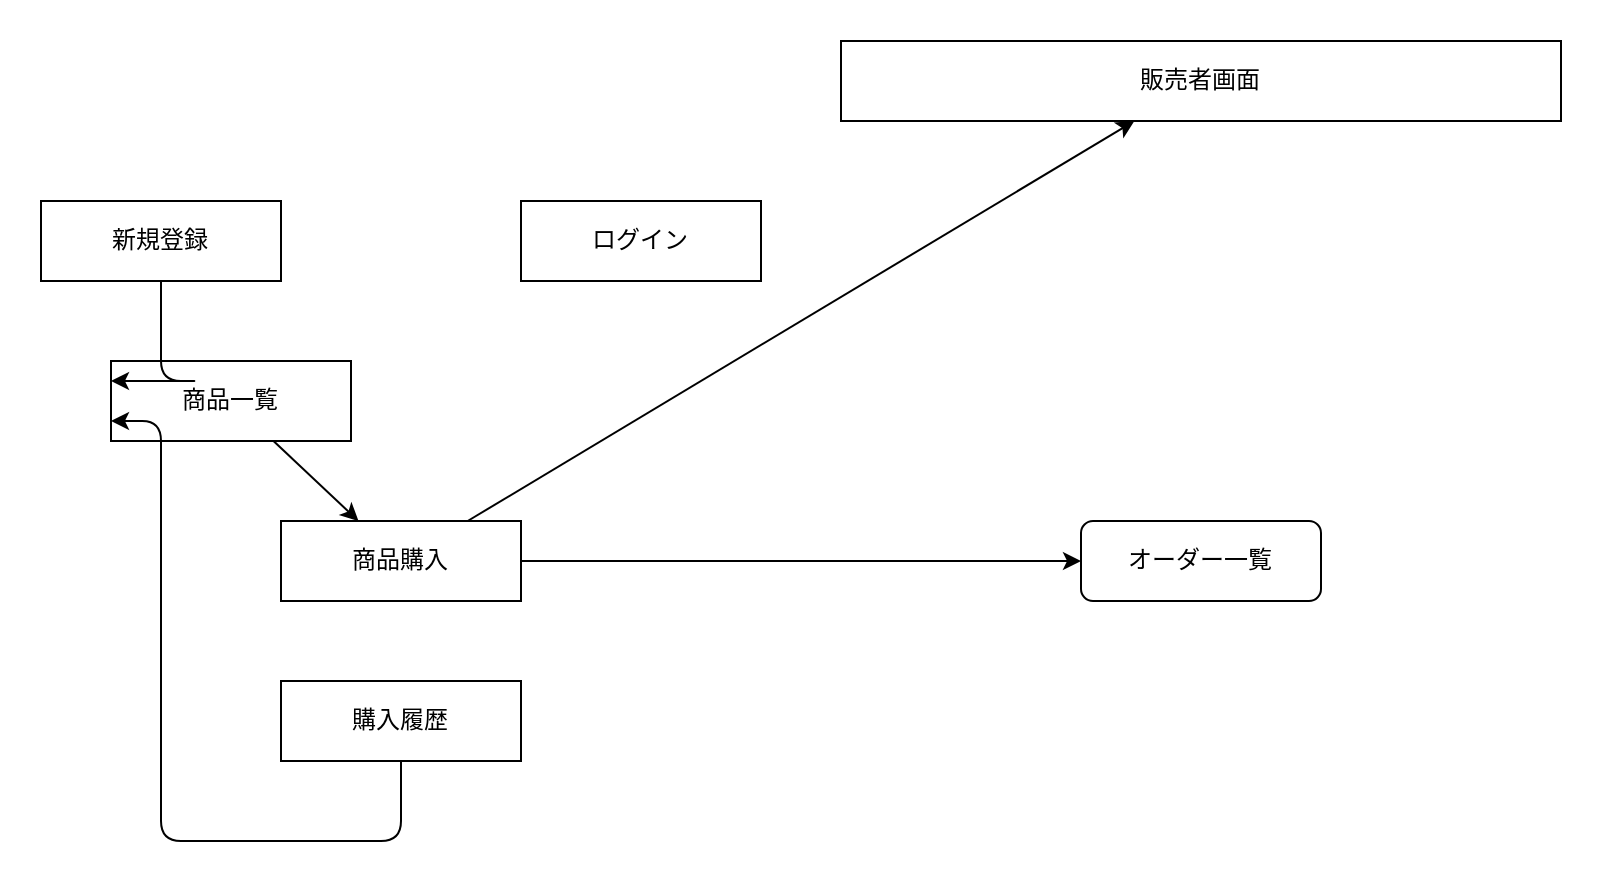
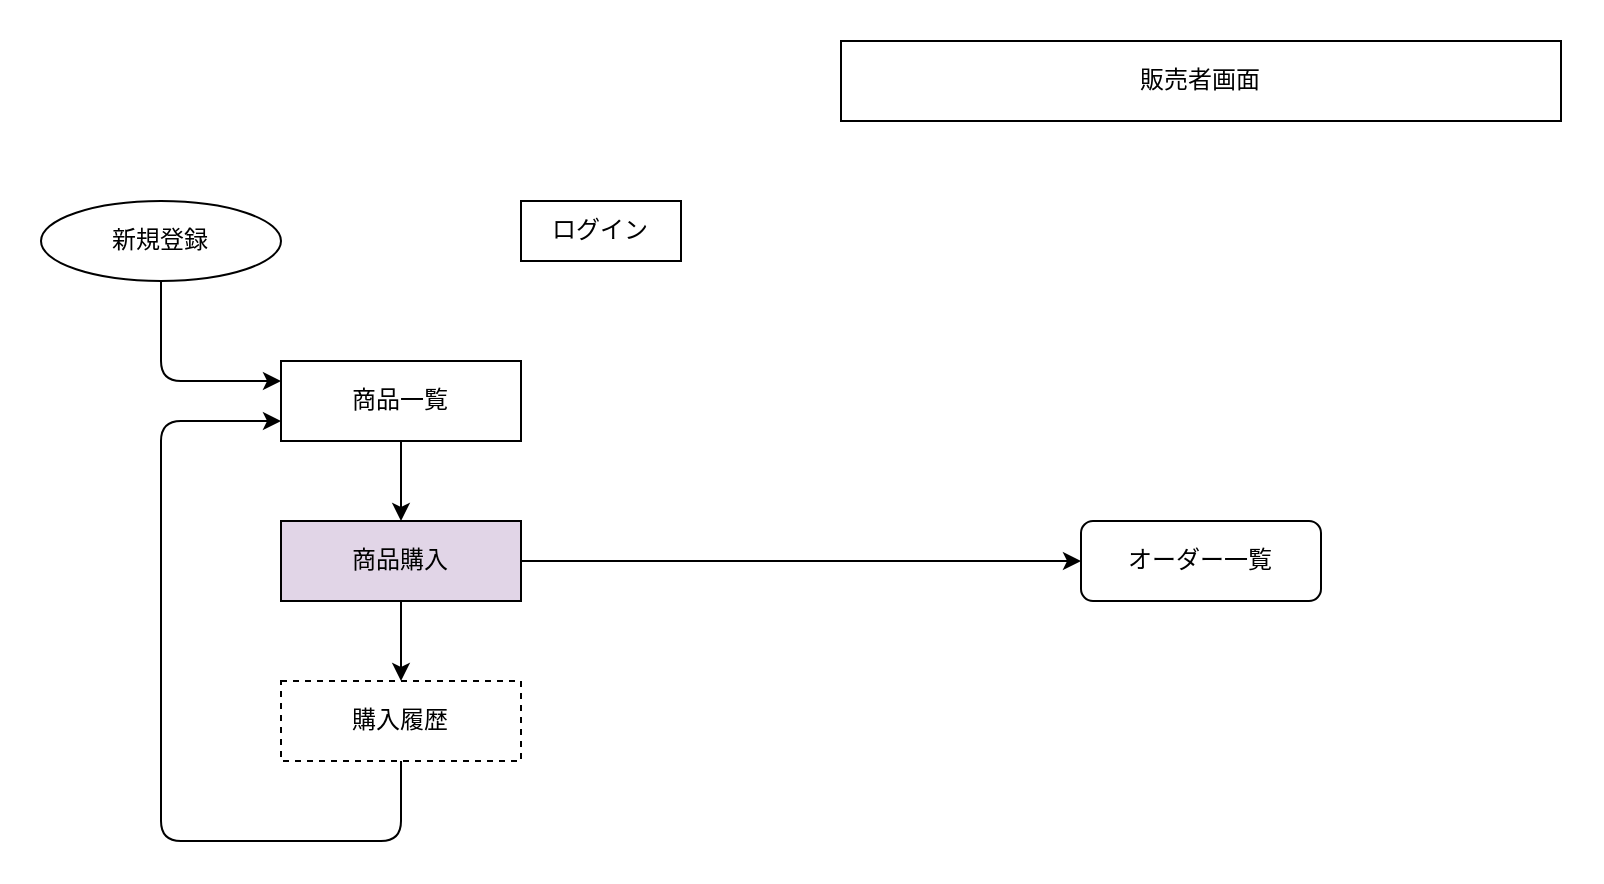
(161, 241) -> (161, 241)
(641, 241) -> (601, 231)
(796, 324) -> (401, 634)
(231, 401) -> (401, 401)
(401, 561) -> (401, 561)
(401, 721) -> (401, 721)
